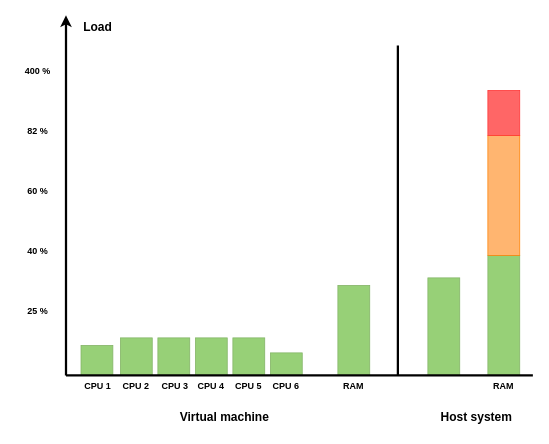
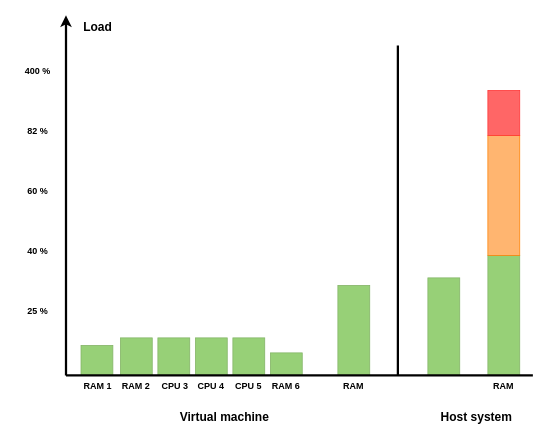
(98, 387) -> (98, 387)
(136, 387) -> (136, 387)
(286, 387) -> (286, 387)
